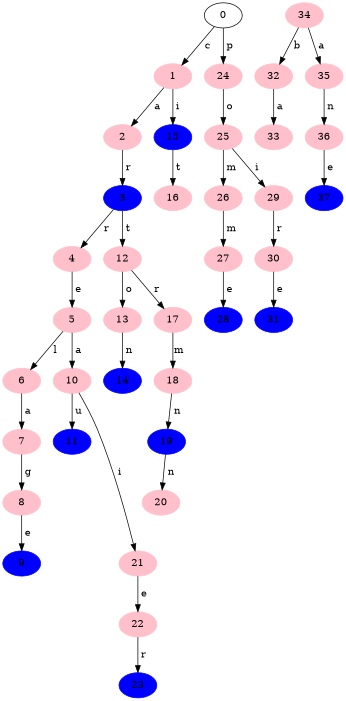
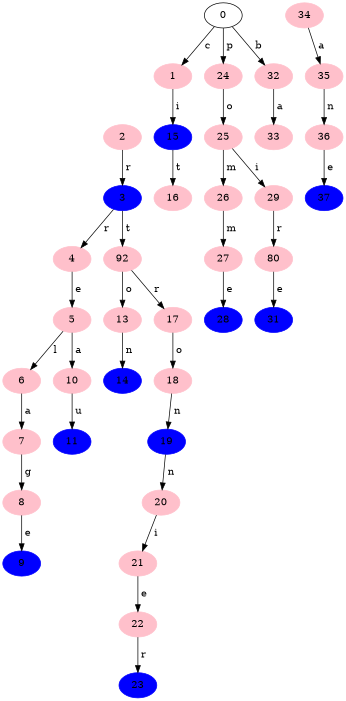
(291, 43) -> (246, 43)
(150, 104) -> none
(122, 259) -> (122, 259)
(274, 259) -> (274, 259)
(177, 350) -> (177, 350)
(111, 466) -> (151, 530)
